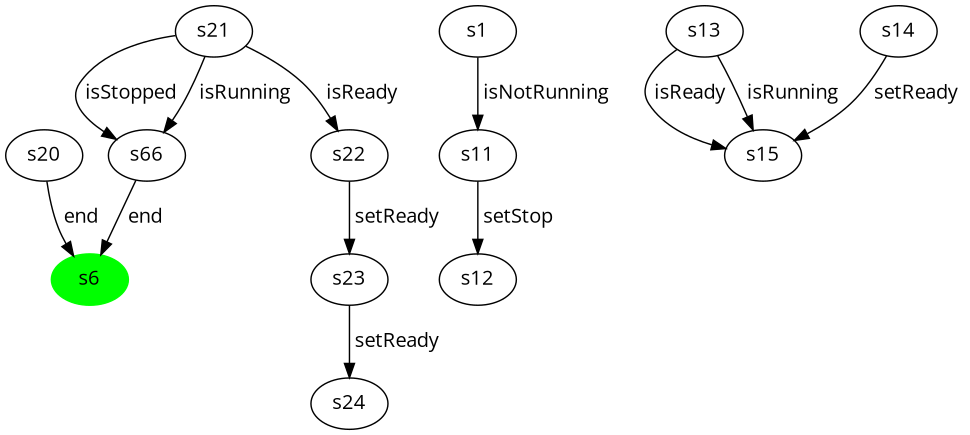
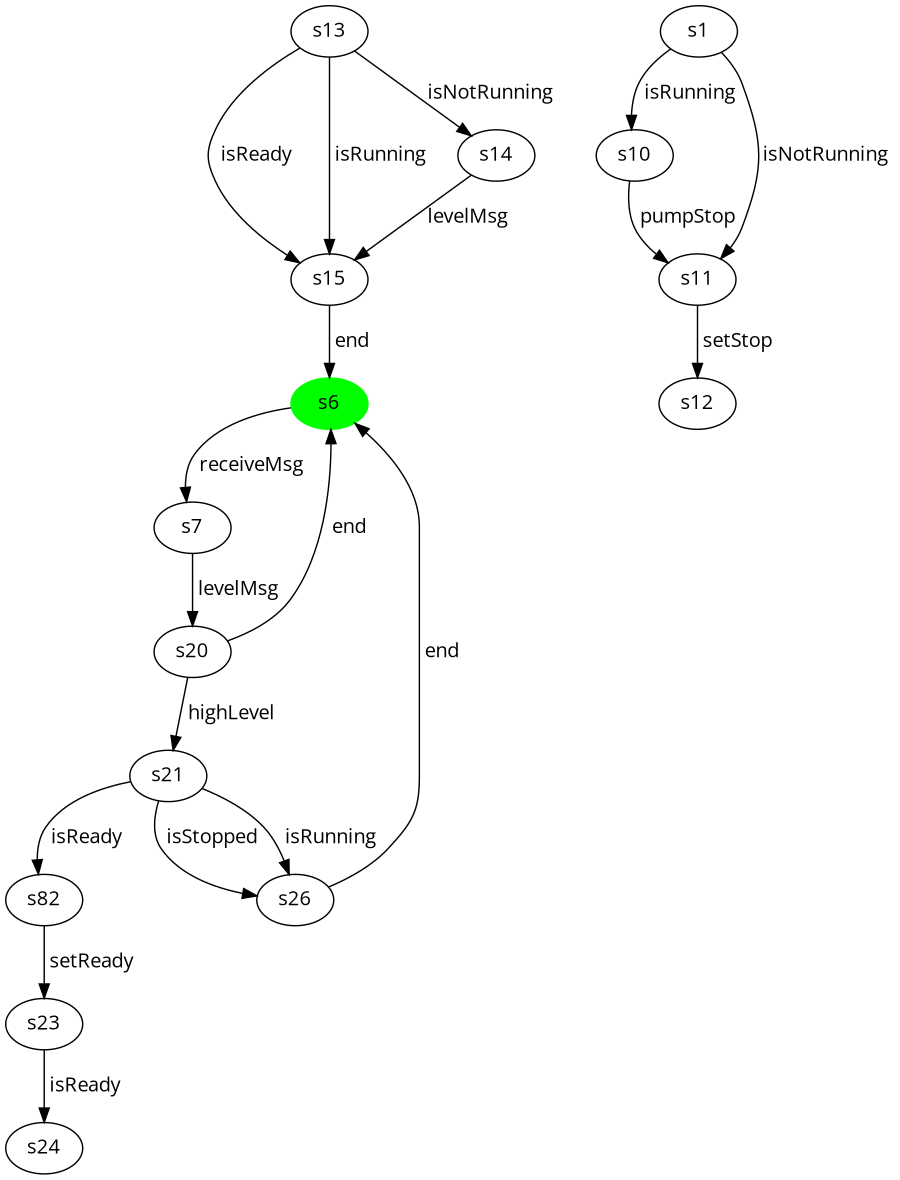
none -> (407, 89)
(916, 93) -> (468, 218)
(147, 155) -> (295, 900)
(349, 155) -> (44, 900)
none -> (635, 155)
none -> (329, 334)
(397, 342) -> (86, 1086)
none -> (193, 528)
none -> (182, 707)
